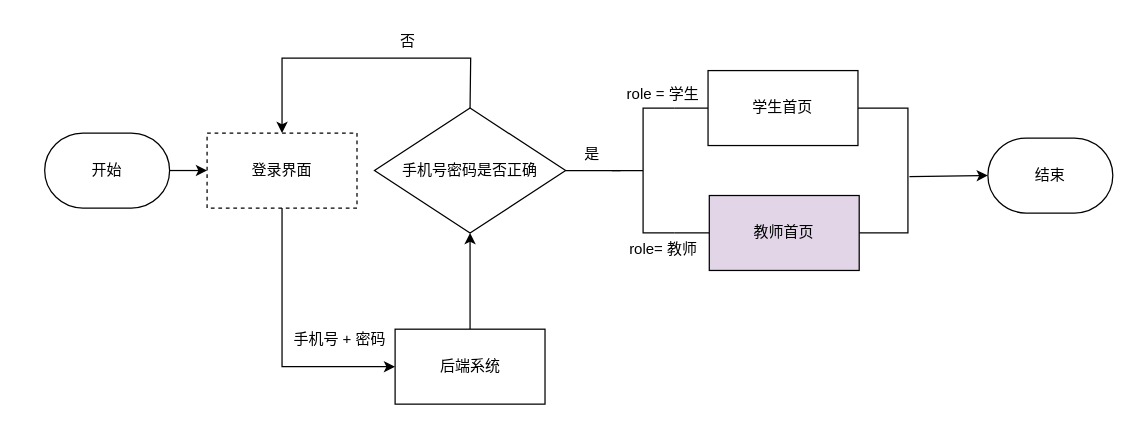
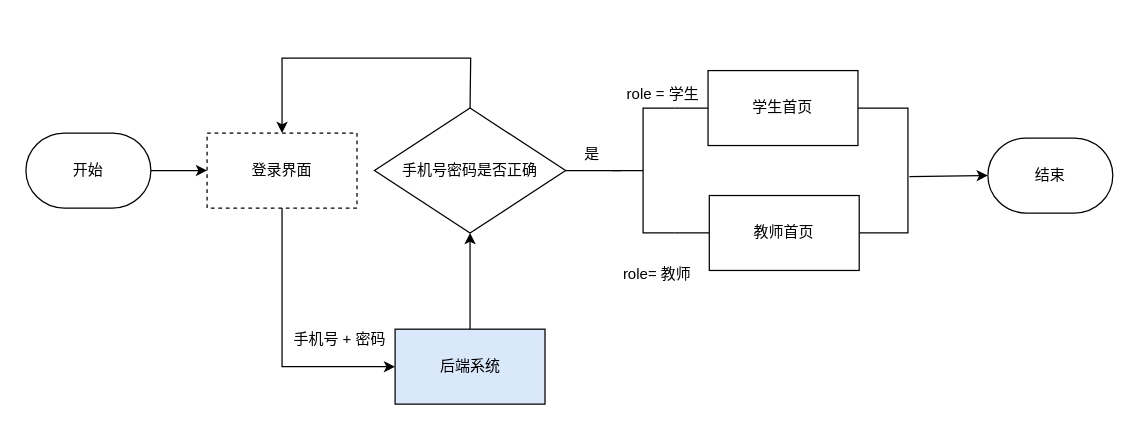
(409, 42) -> none
(107, 171) -> (88, 171)
(784, 233) -> (784, 233)
(663, 249) -> (657, 274)
(470, 367) -> (470, 367)
